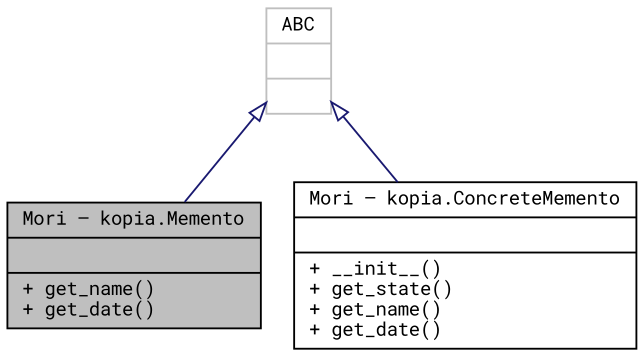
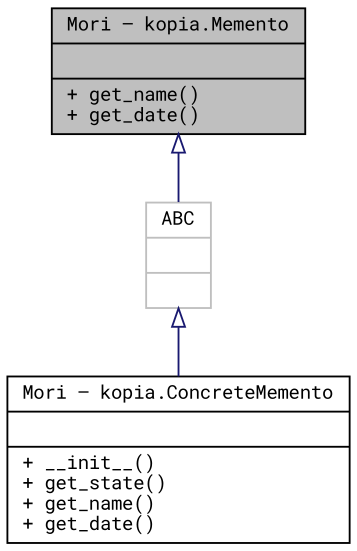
(219, 160) -> (179, 177)
